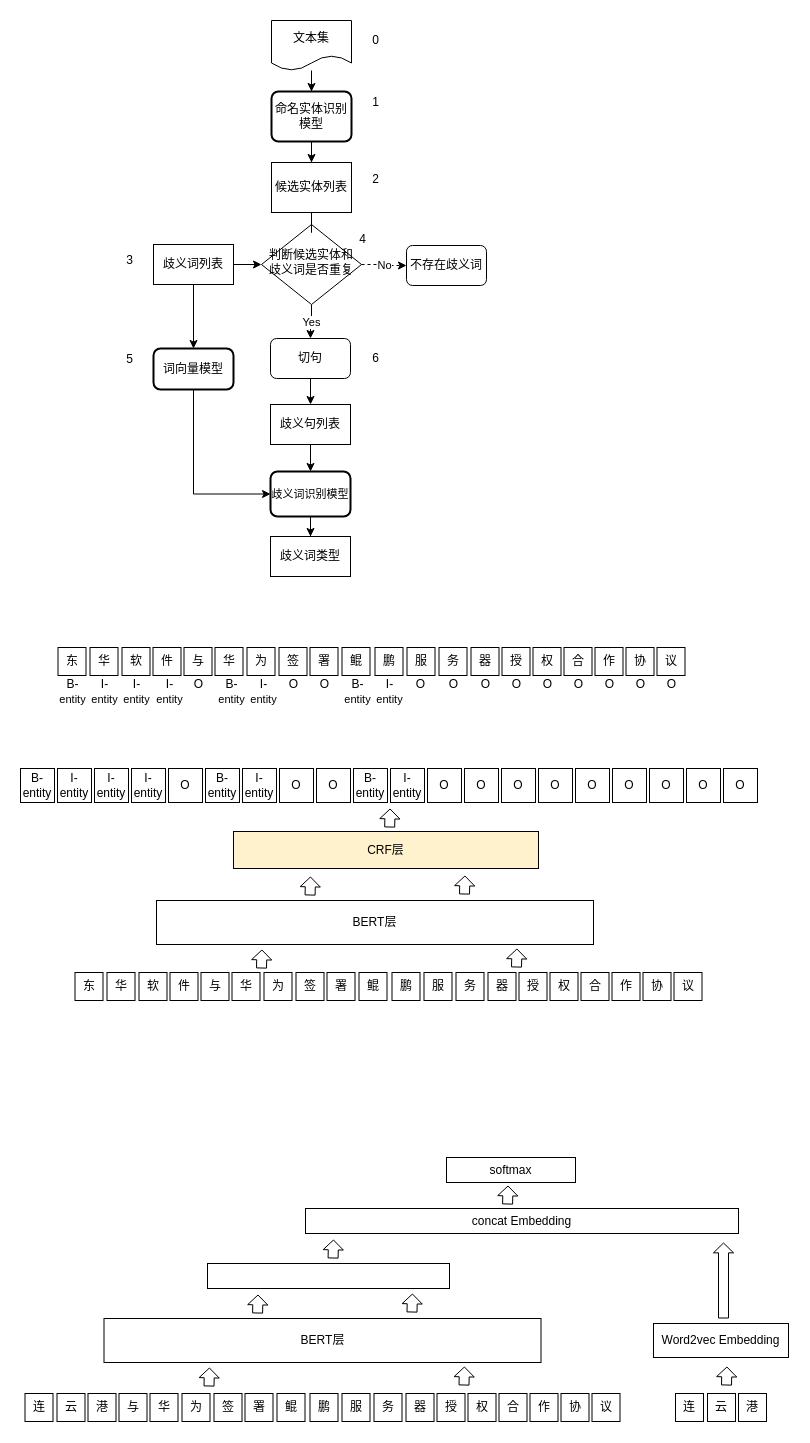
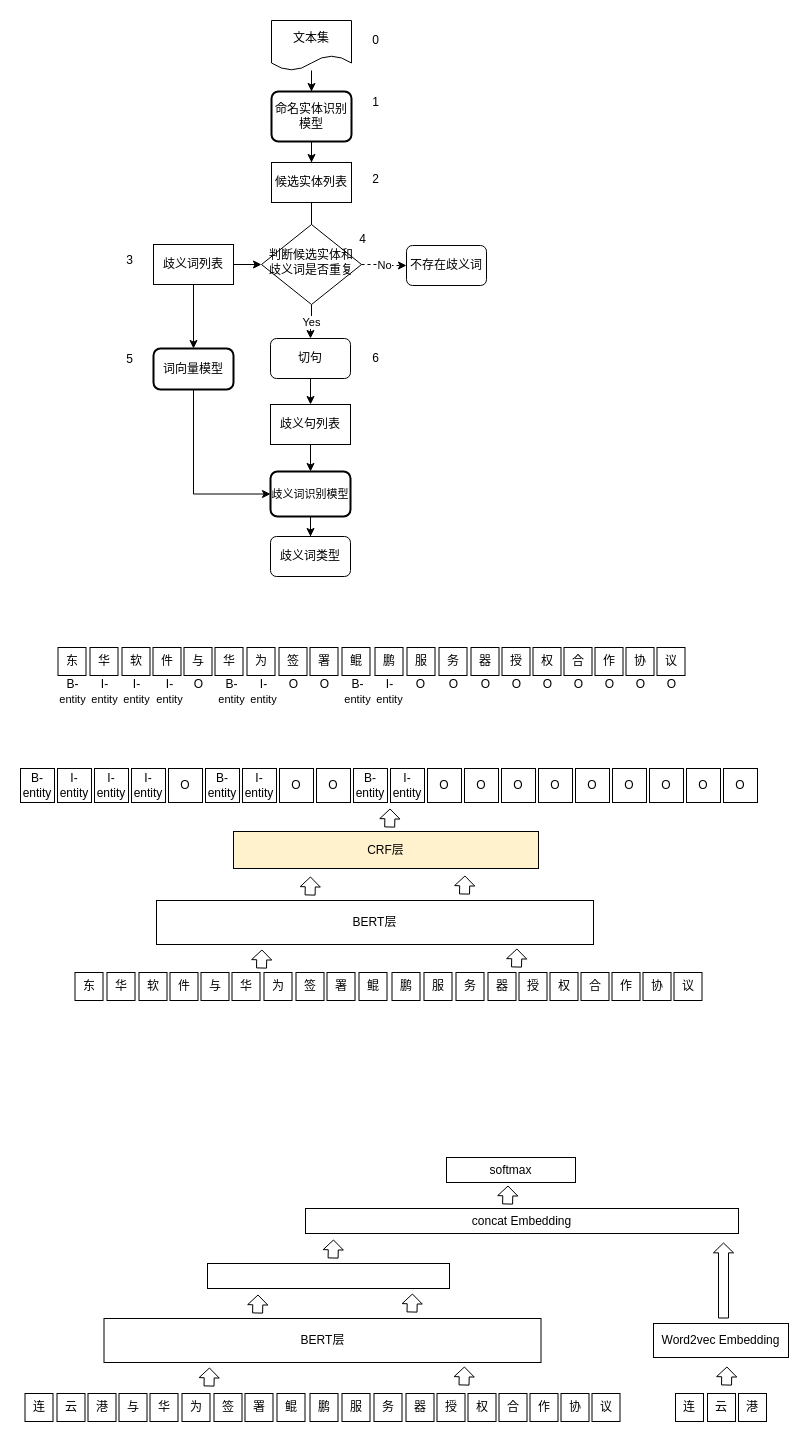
(312, 188) -> (312, 183)
(311, 557) -> (311, 557)
